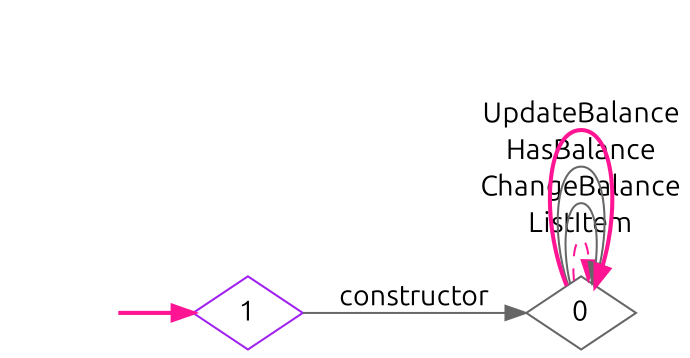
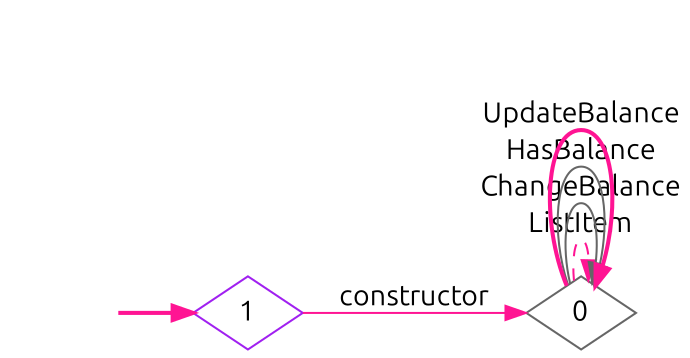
(404, 313) -> (404, 313)
